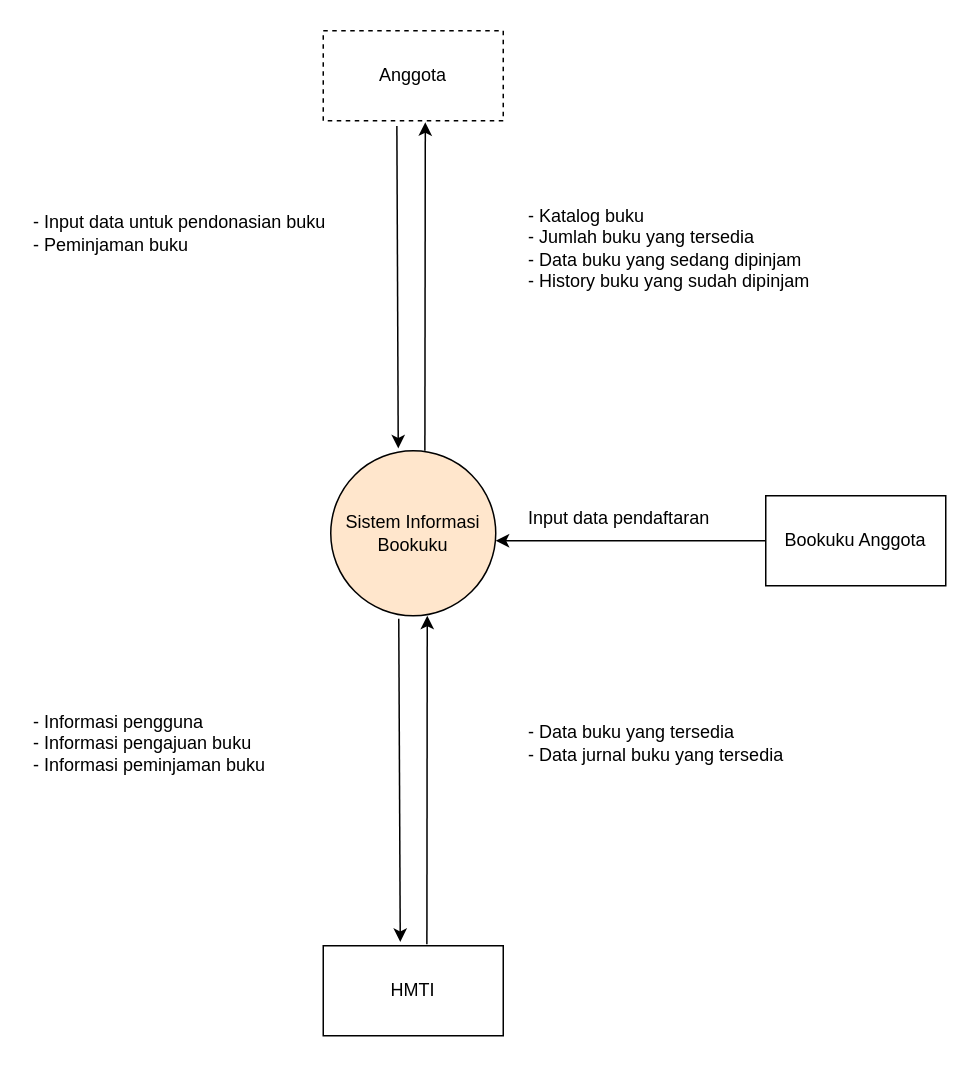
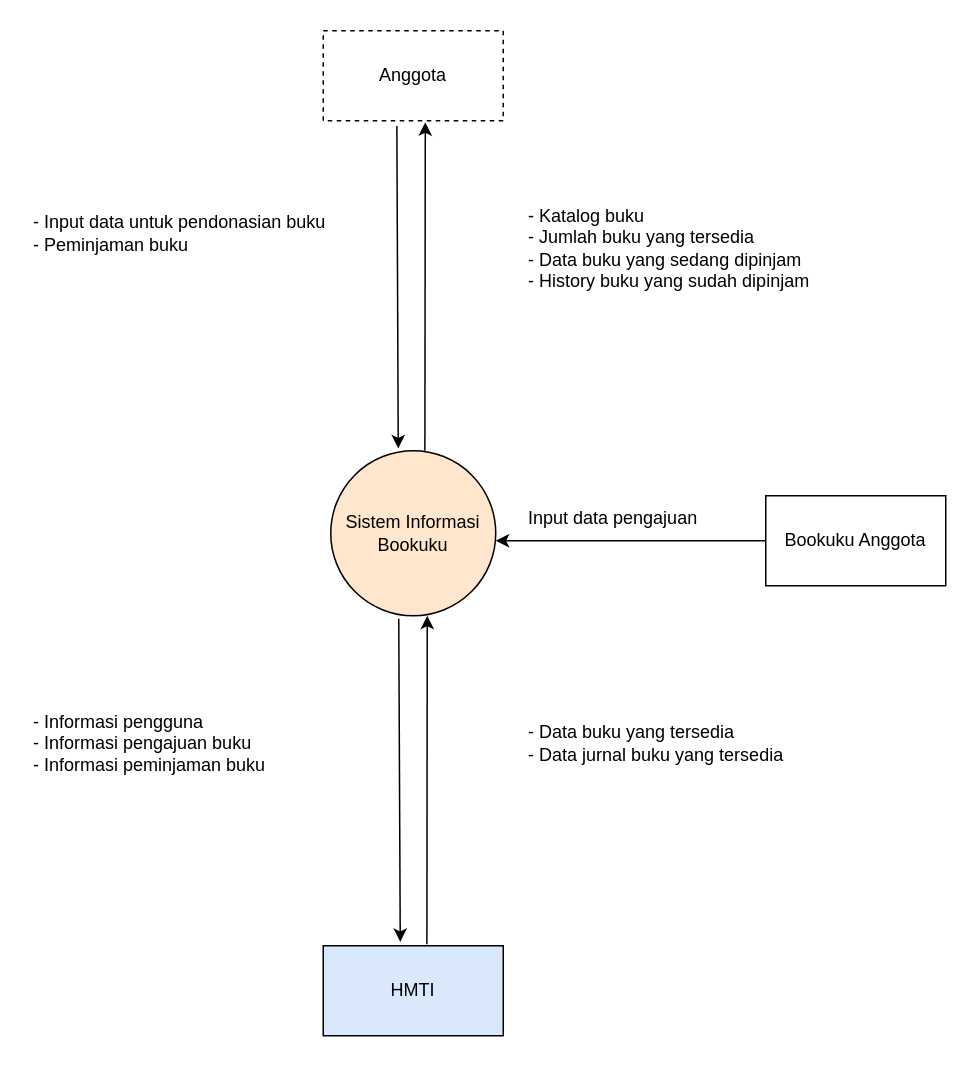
(635, 518) -> (625, 518)
(413, 991) -> (413, 991)
